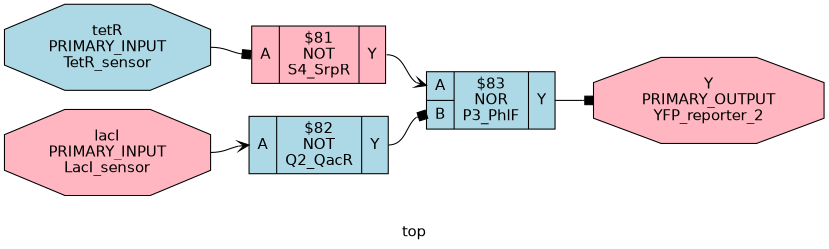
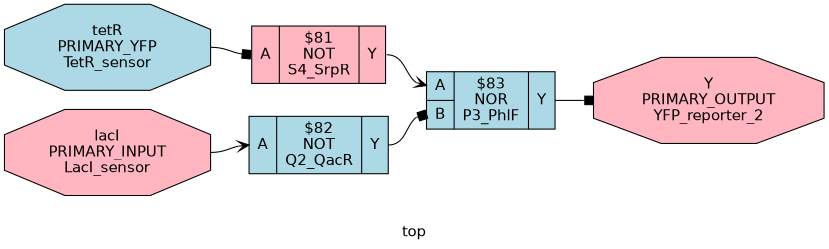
(108, 47) -> (108, 47)
